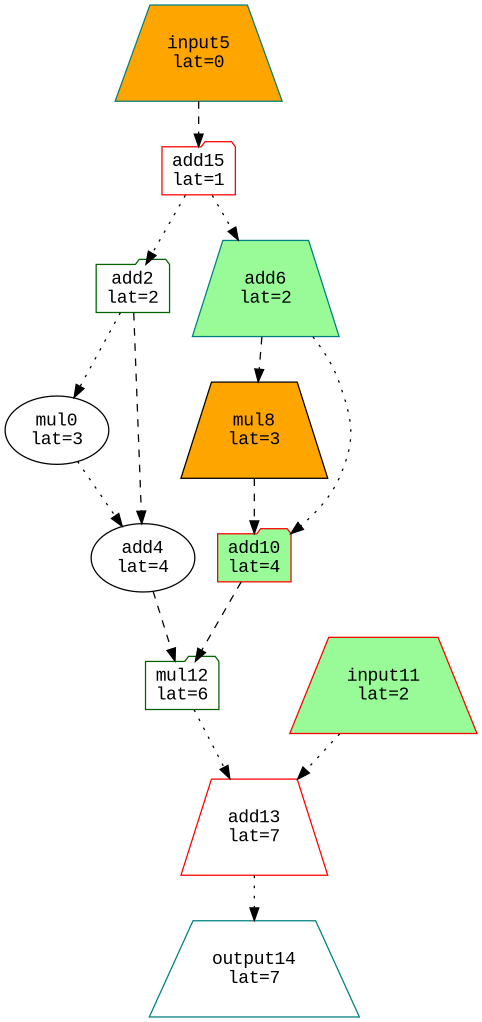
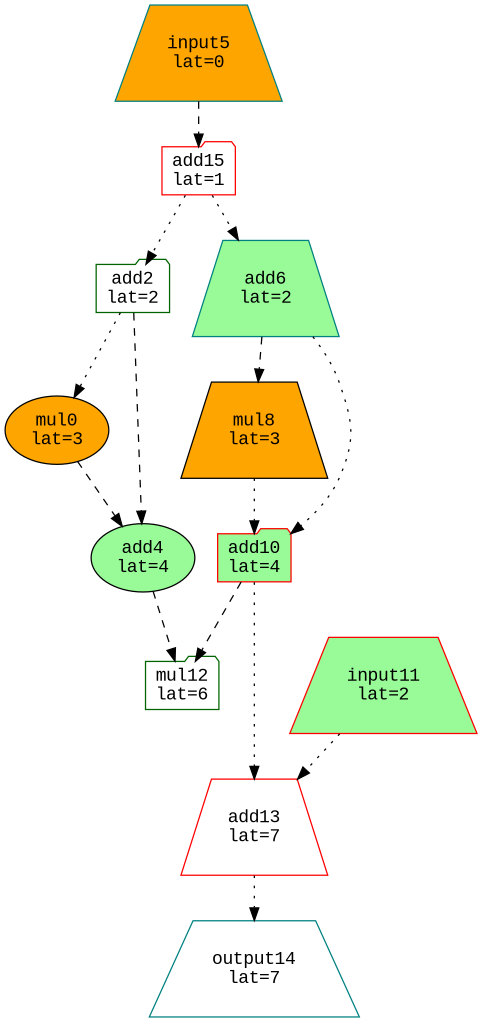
(57, 430) -> (57, 430)
(96, 489) -> (96, 489)
(254, 500) -> (254, 500)
(143, 558) -> (143, 558)
(209, 738) -> (254, 674)
